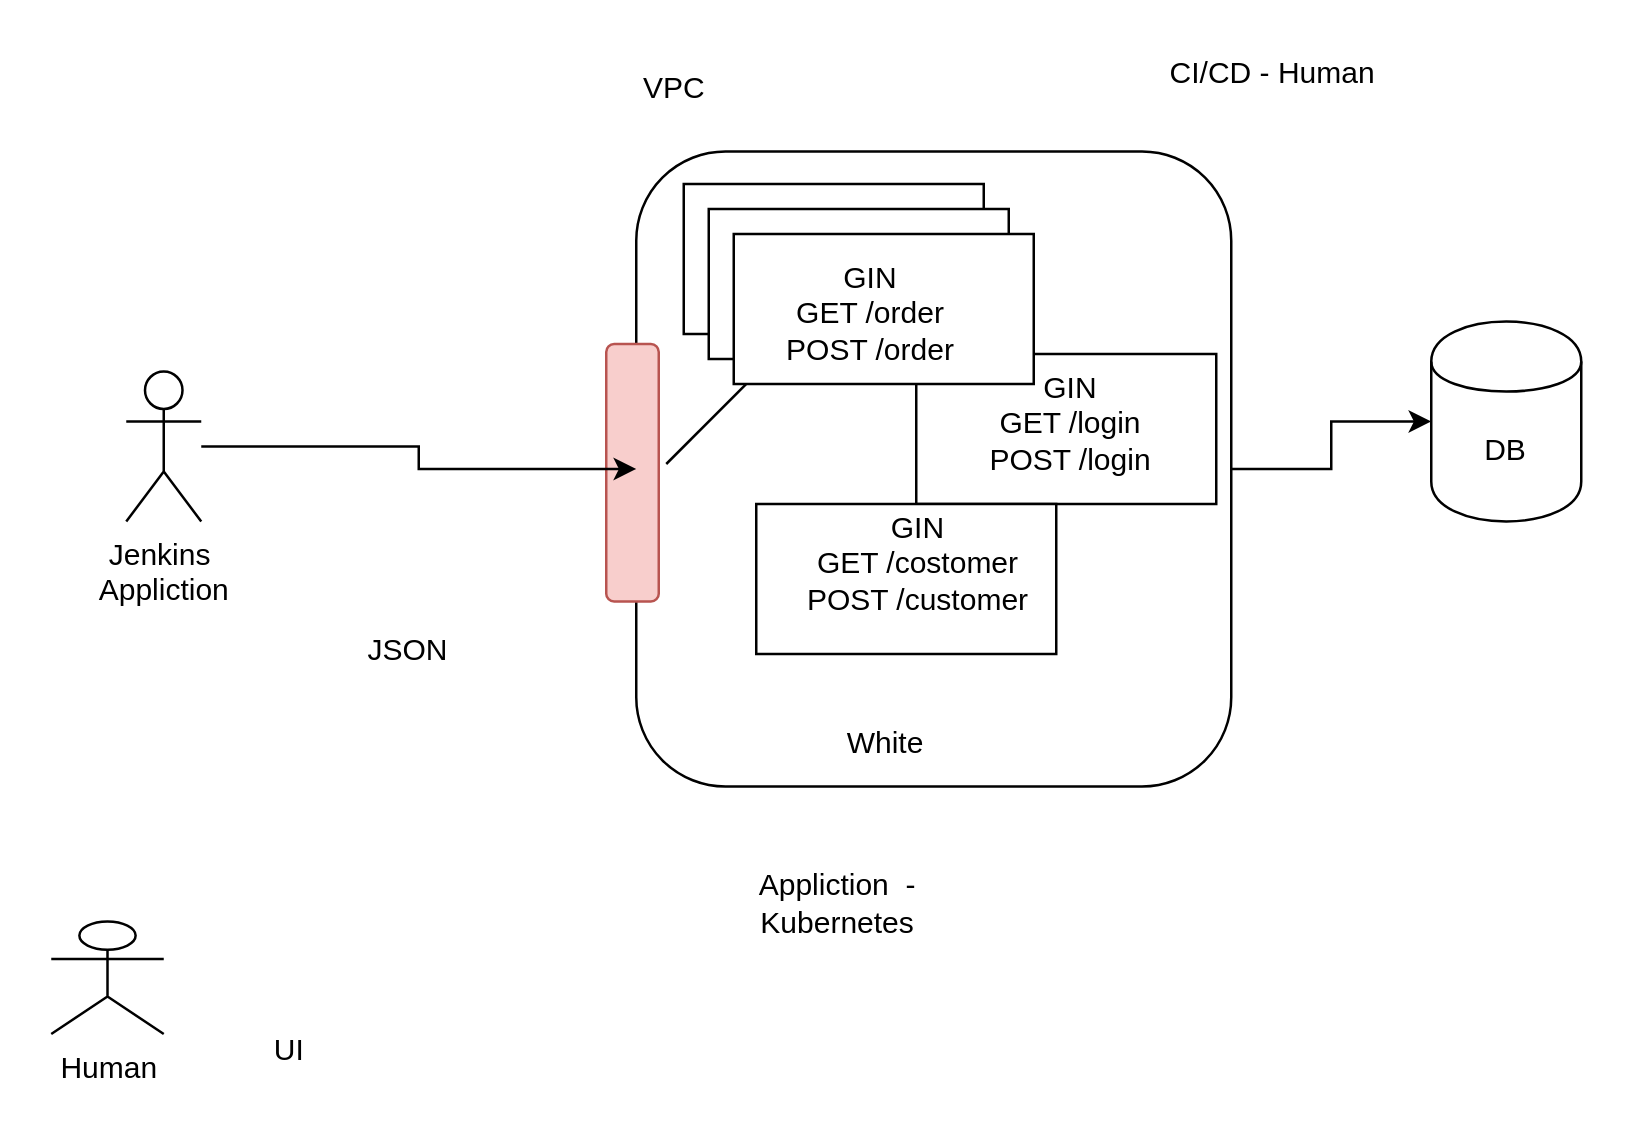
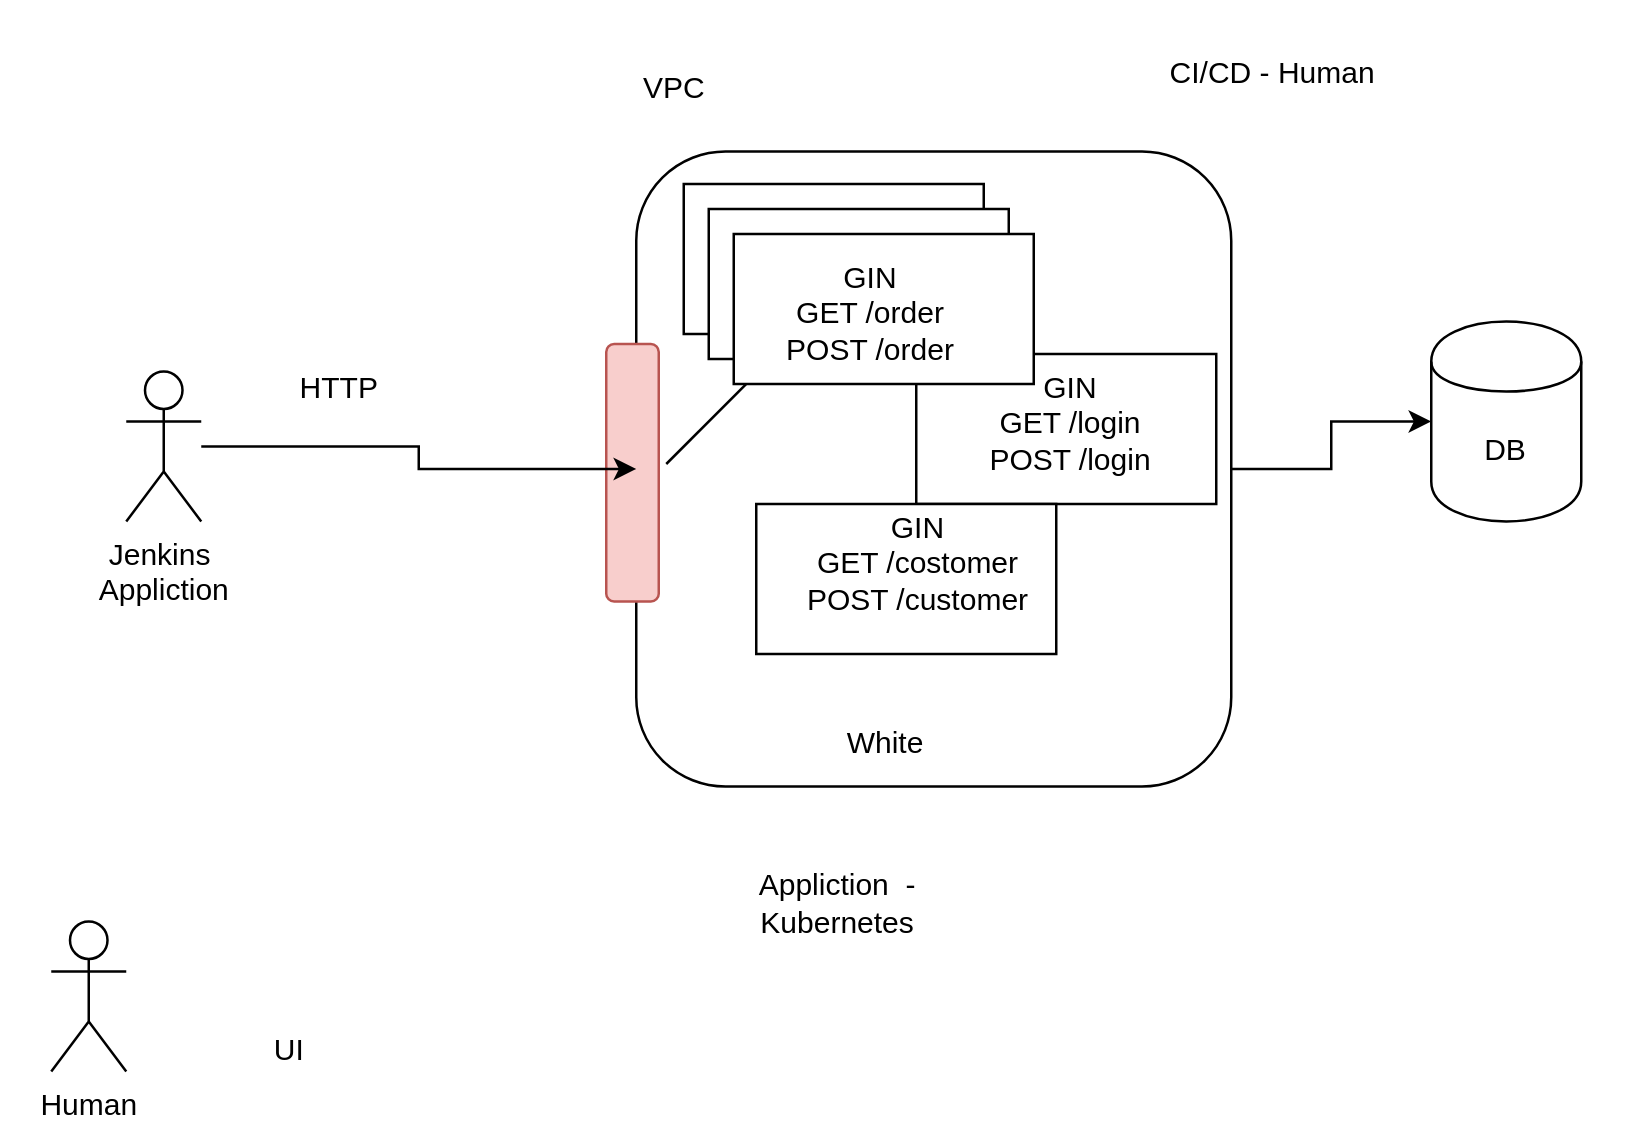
none -> (338, 389)
(409, 651) -> none
(108, 978) -> (89, 996)
